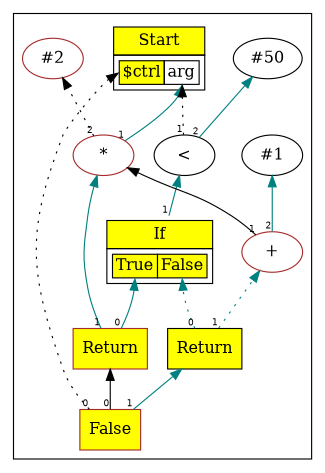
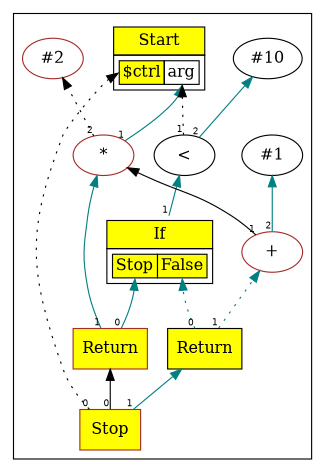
(268, 58) -> (268, 58)
(135, 266) -> (135, 266)
(110, 430) -> (110, 430)
